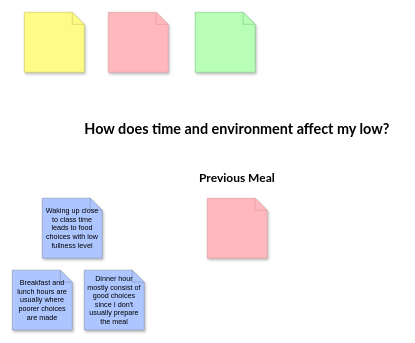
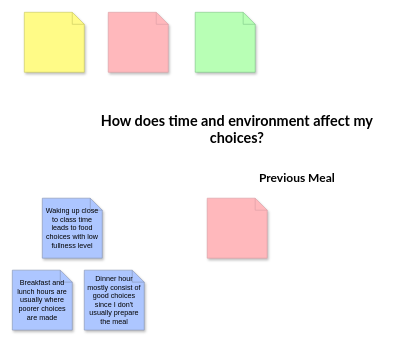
(237, 129) -> (237, 129)
(237, 177) -> (297, 177)
